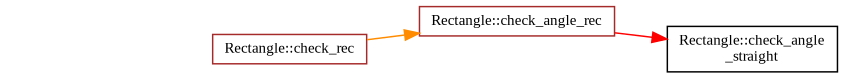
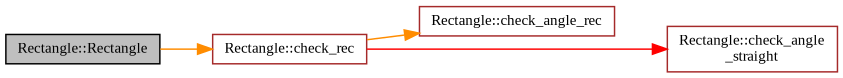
(634, 35) -> (510, 49)
none -> (83, 49)
(752, 49) -> (752, 49)
